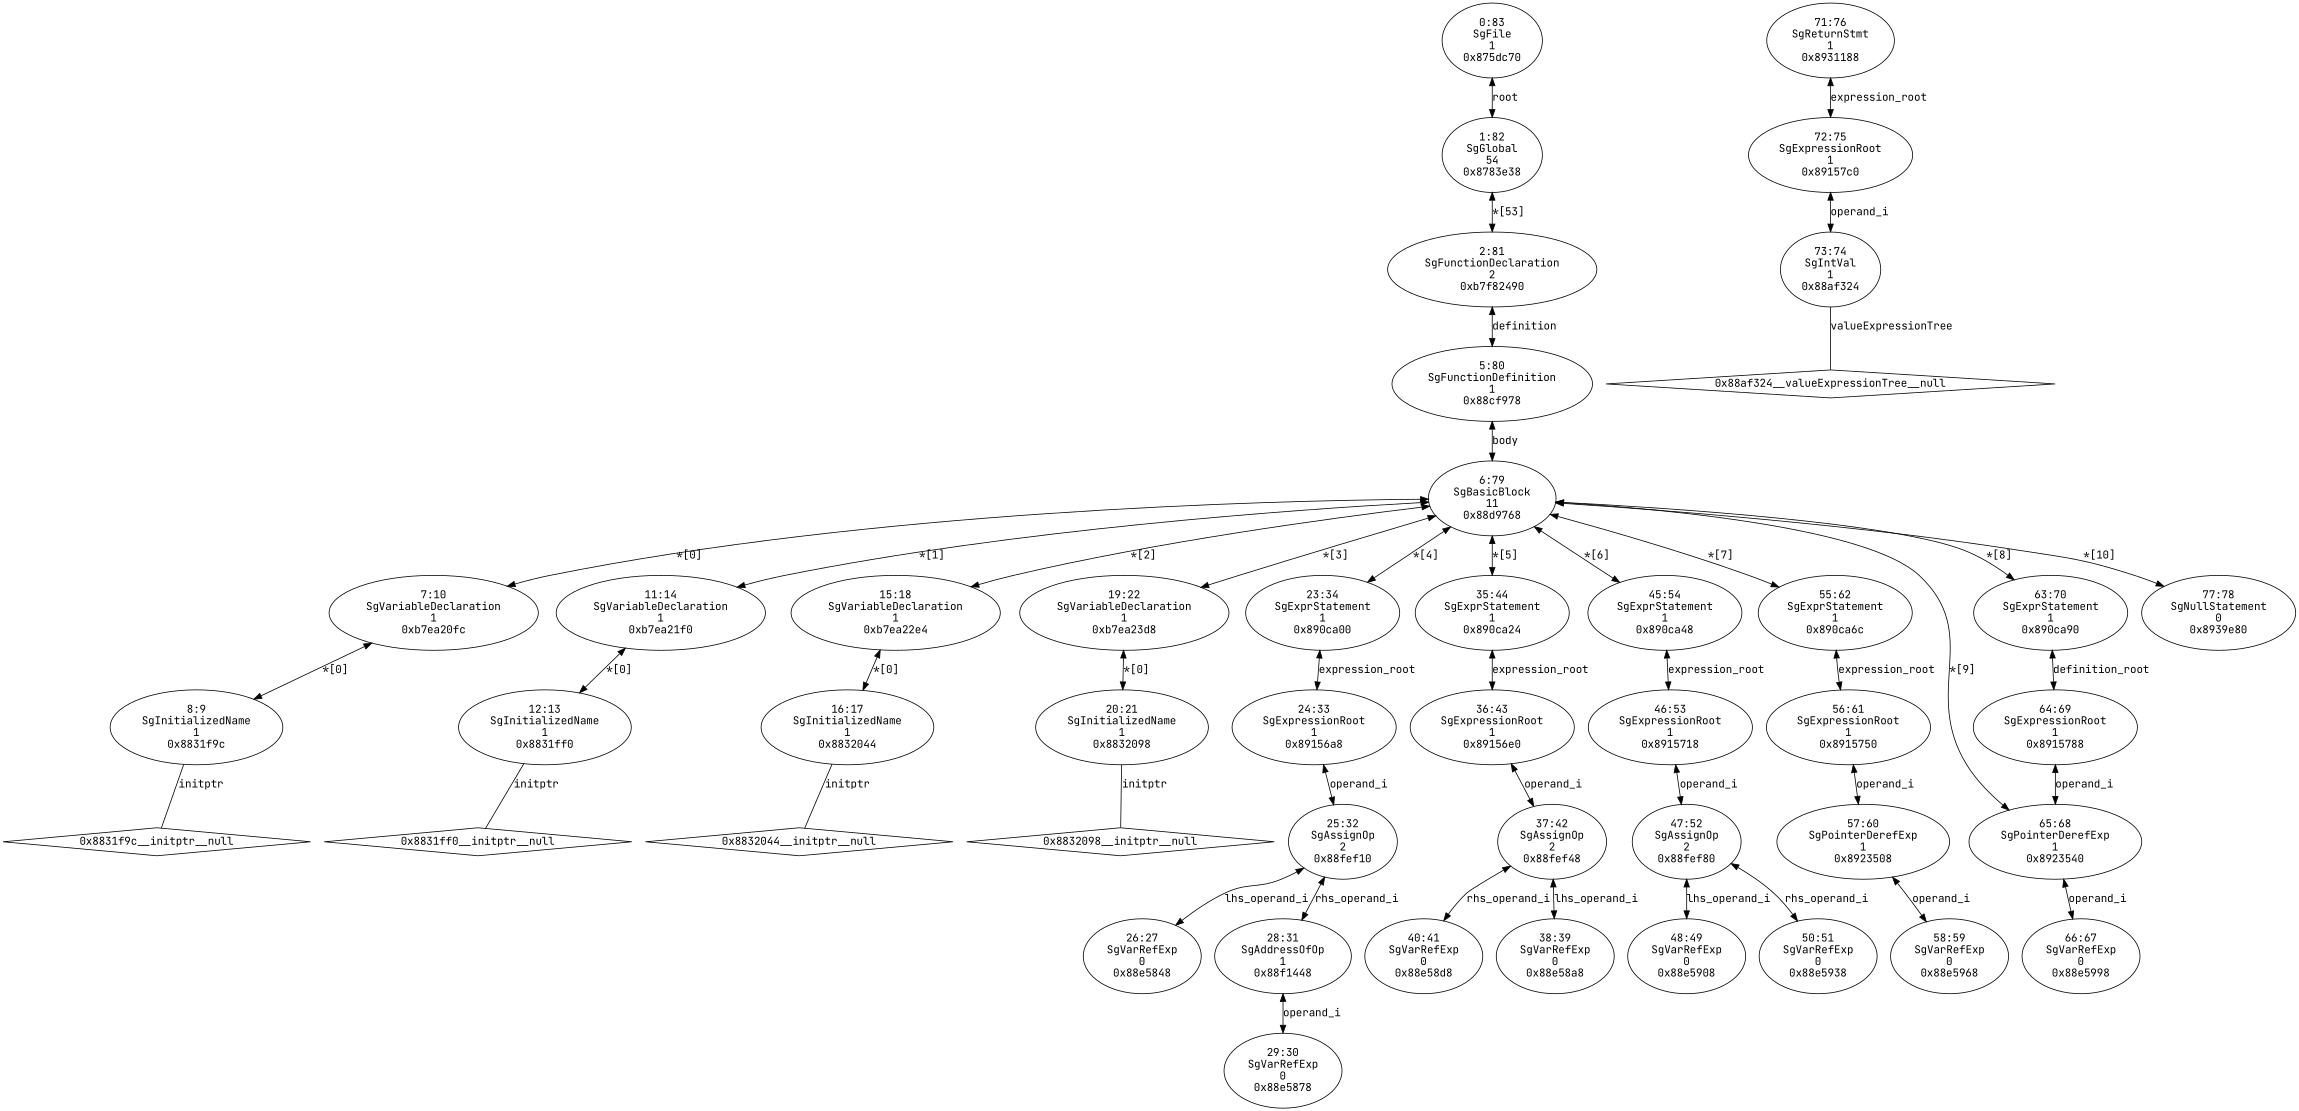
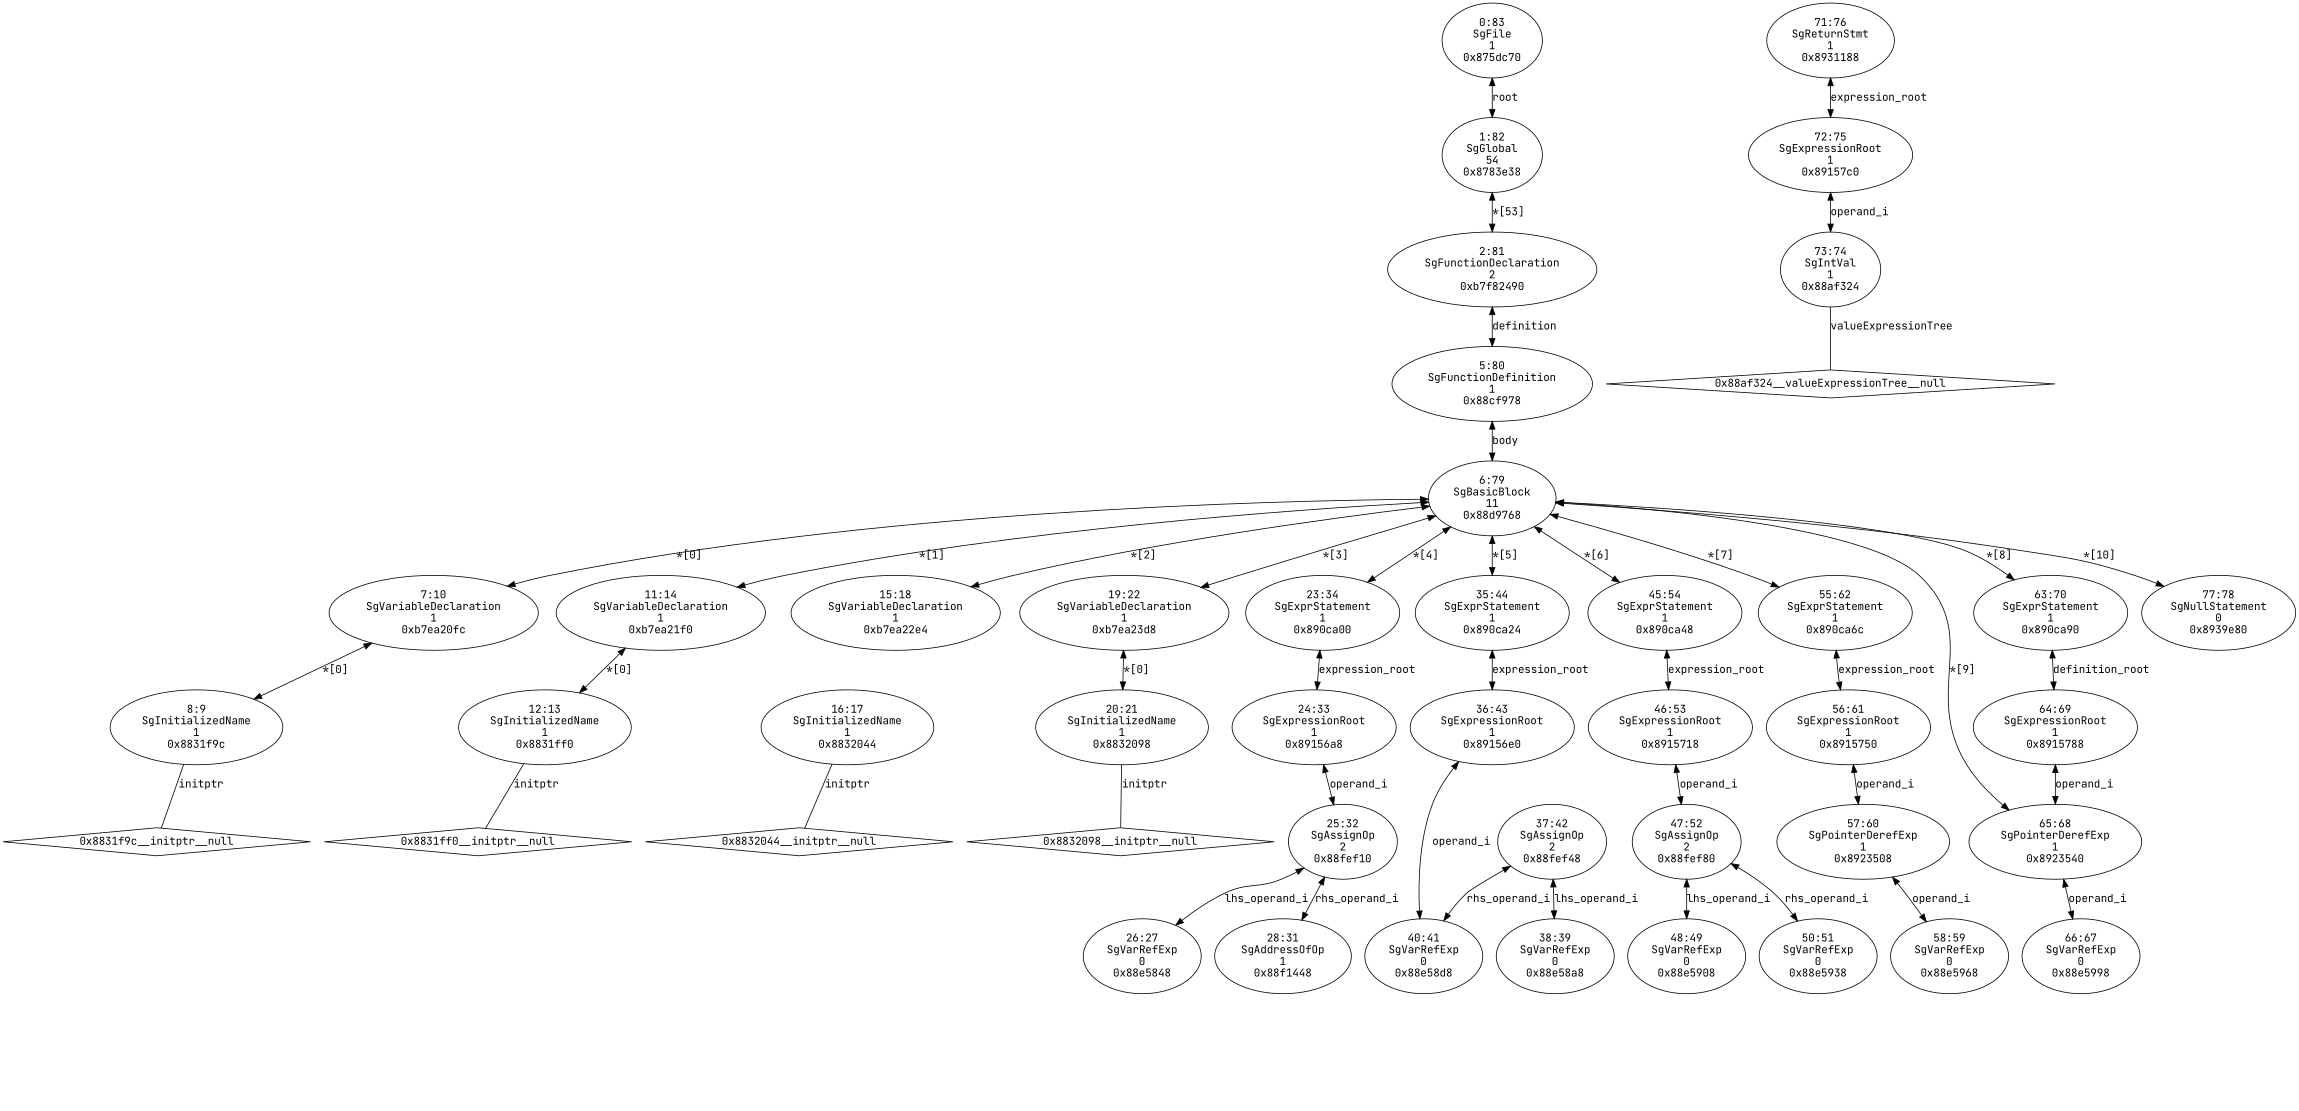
(872, 670) -> none
(1523, 785) -> (1424, 836)
(1283, 1071) -> none
